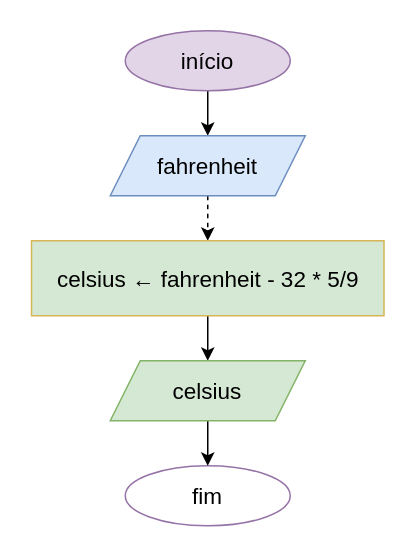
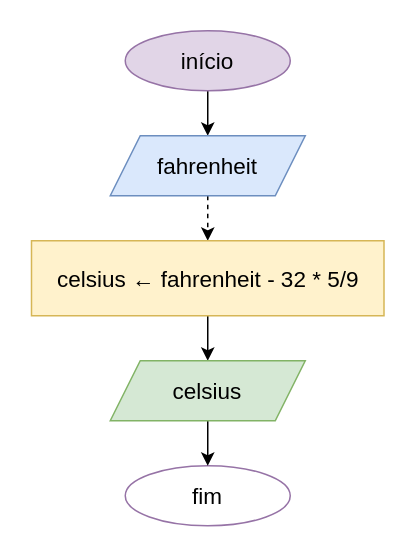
(208, 278) -> (208, 278)
